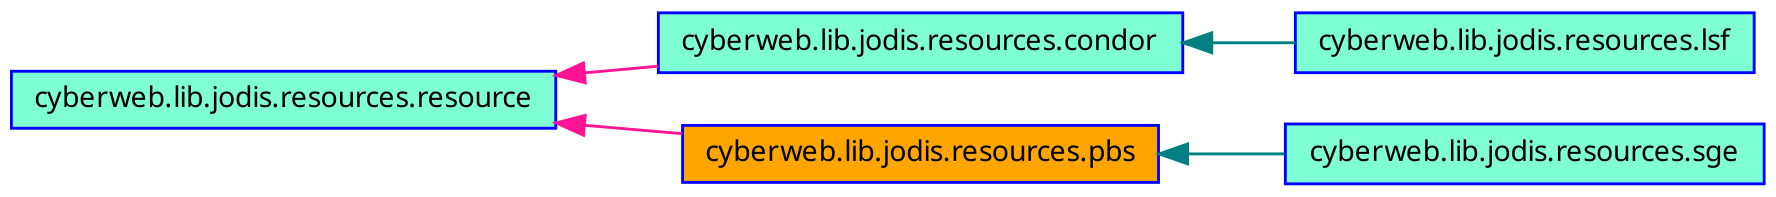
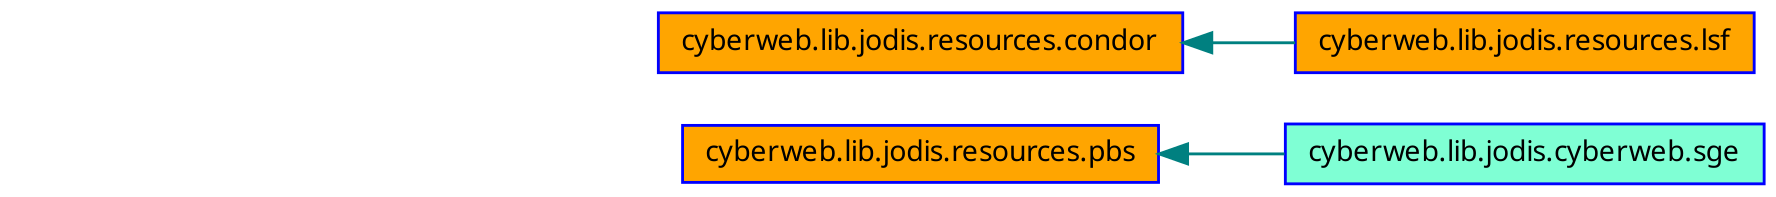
(921, 43) -> (921, 43)
(1525, 43) -> (1525, 43)
(284, 100) -> none
(1525, 154) -> (1525, 154)
